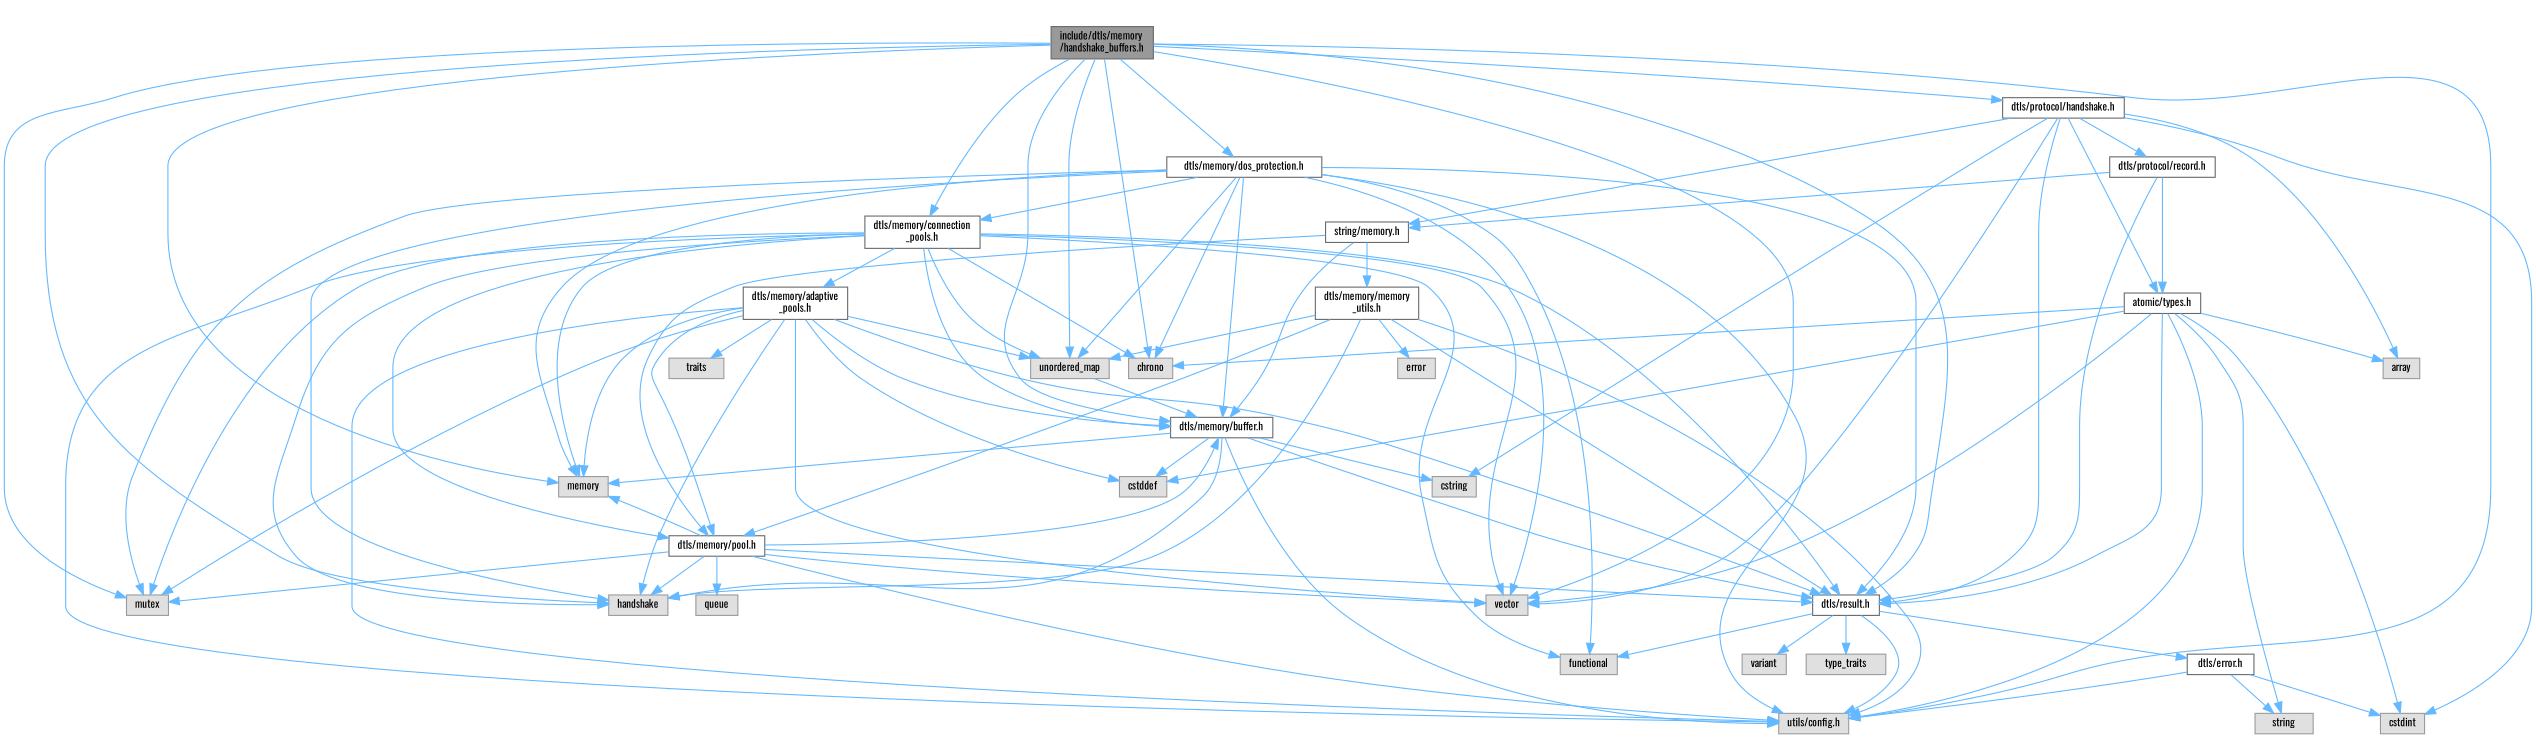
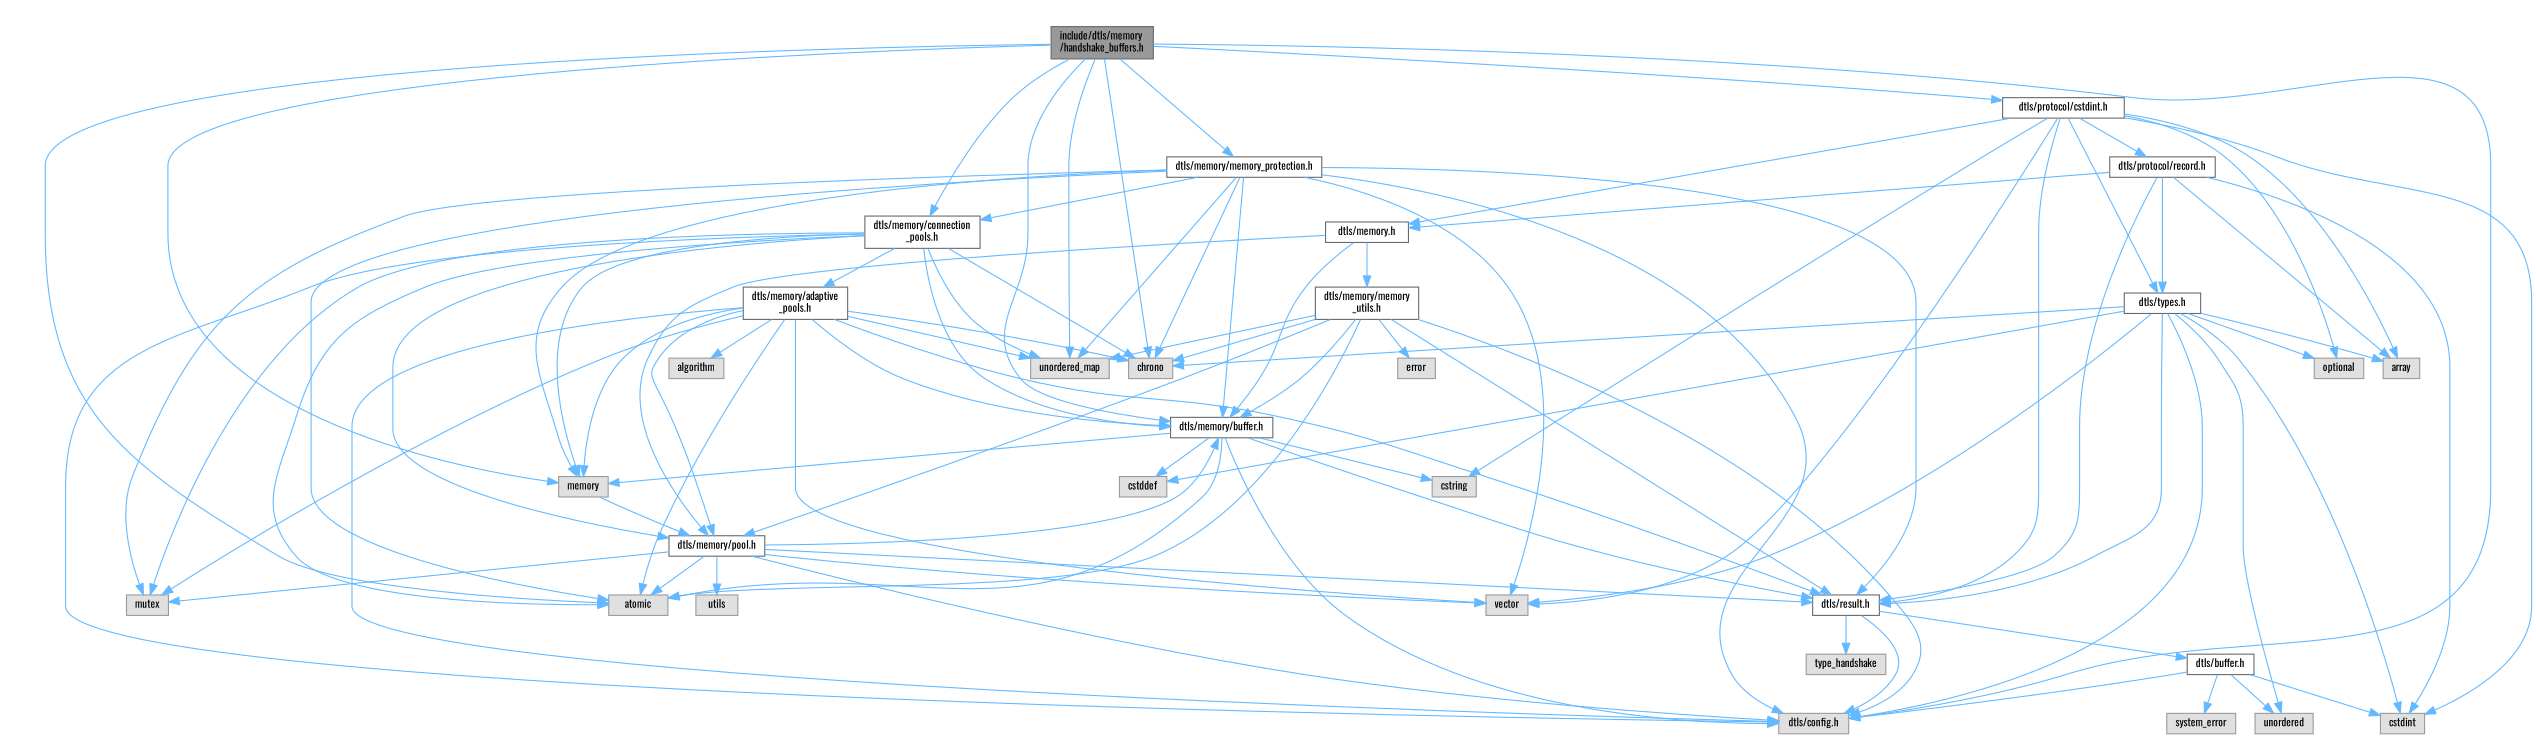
(268, 71) -> none
(2063, 108) -> (2063, 108)
(1724, 148) -> none
(1244, 167) -> (1244, 167)
(1725, 217) -> none
(1367, 232) -> (1367, 232)
none -> (2278, 264)
(1490, 281) -> none
(1484, 291) -> none
(2162, 303) -> (2162, 303)
none -> (1249, 339)
(696, 368) -> (696, 368)
none -> (2339, 368)
none -> (2450, 374)
(1122, 389) -> (1308, 372)
(943, 423) -> (970, 330)
(660, 517) -> (639, 515)
(638, 605) -> (638, 605)
(717, 605) -> (717, 605)
(1589, 664) -> none
(1764, 664) -> none
(1846, 664) -> (1846, 664)
(2221, 664) -> (2221, 664)
(1814, 724) -> (1814, 724)
none -> (2201, 724)
(2284, 724) -> (2284, 724)
